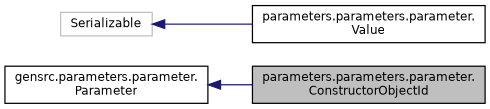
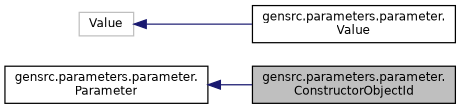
(106, 24) -> (106, 24)
(369, 24) -> (354, 24)
(369, 85) -> (354, 85)
